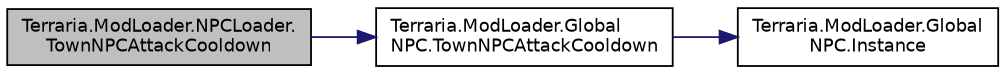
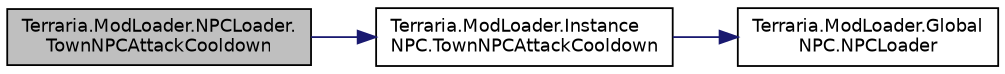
(524, 37) -> (524, 37)
(868, 37) -> (868, 37)
